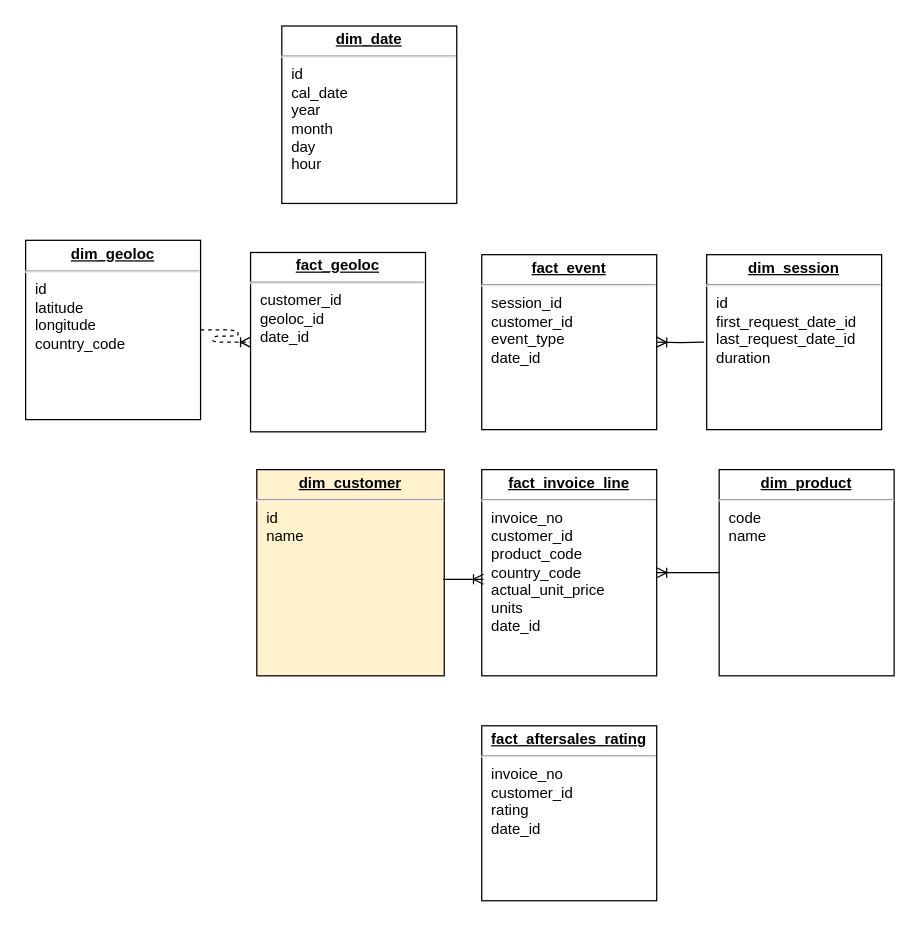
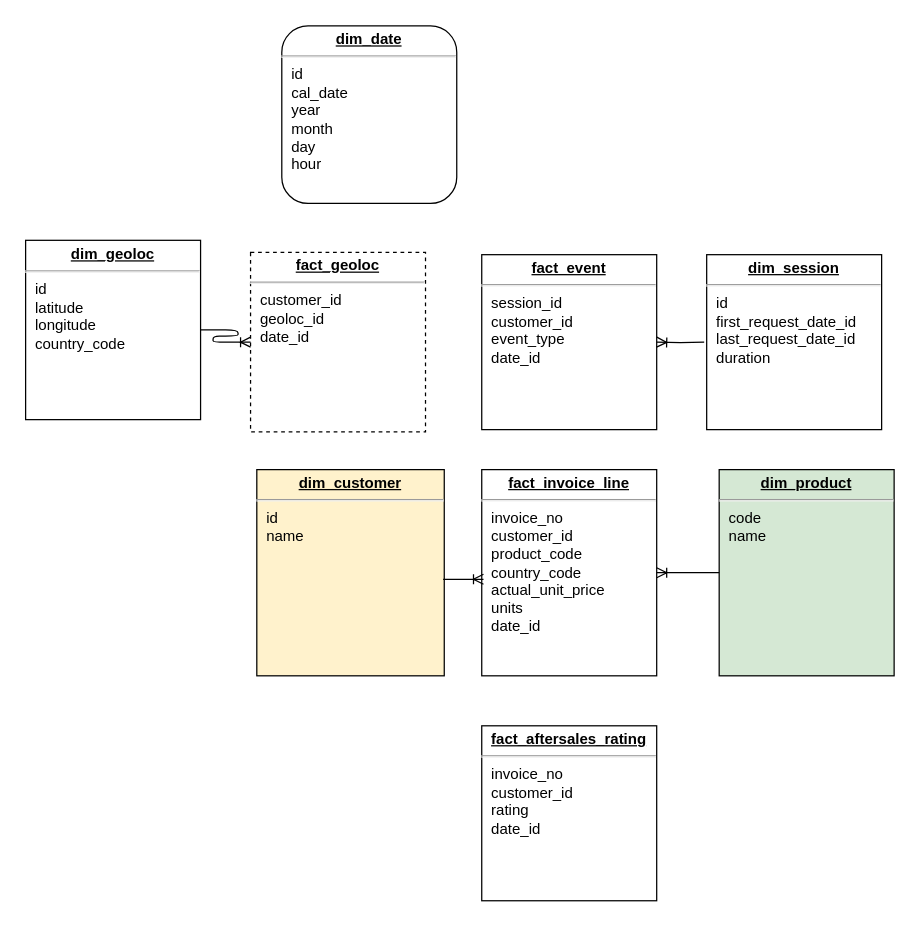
(369, 114) -> (369, 114)
(224, 336) -> (224, 336)
(338, 342) -> (338, 342)
(807, 573) -> (807, 573)
